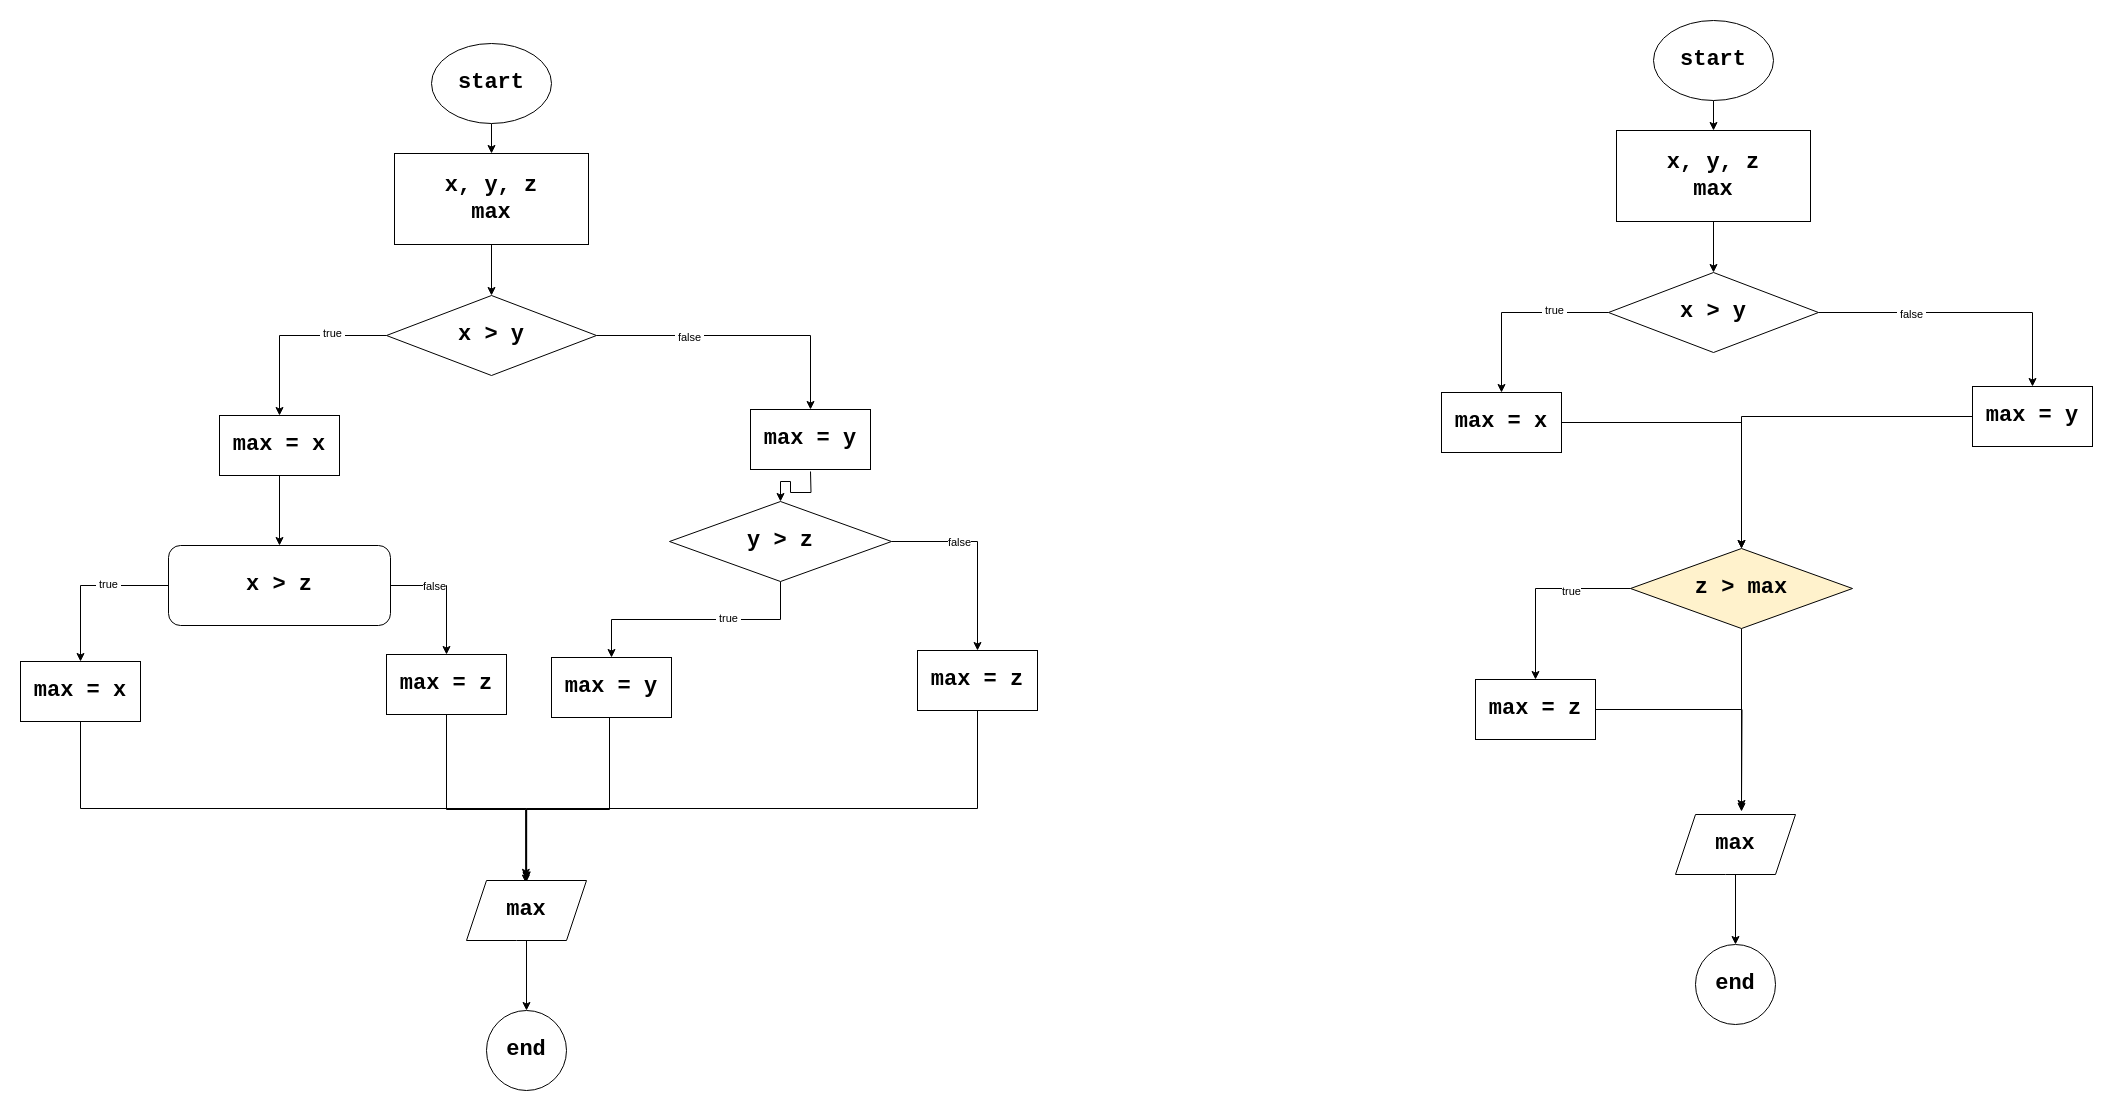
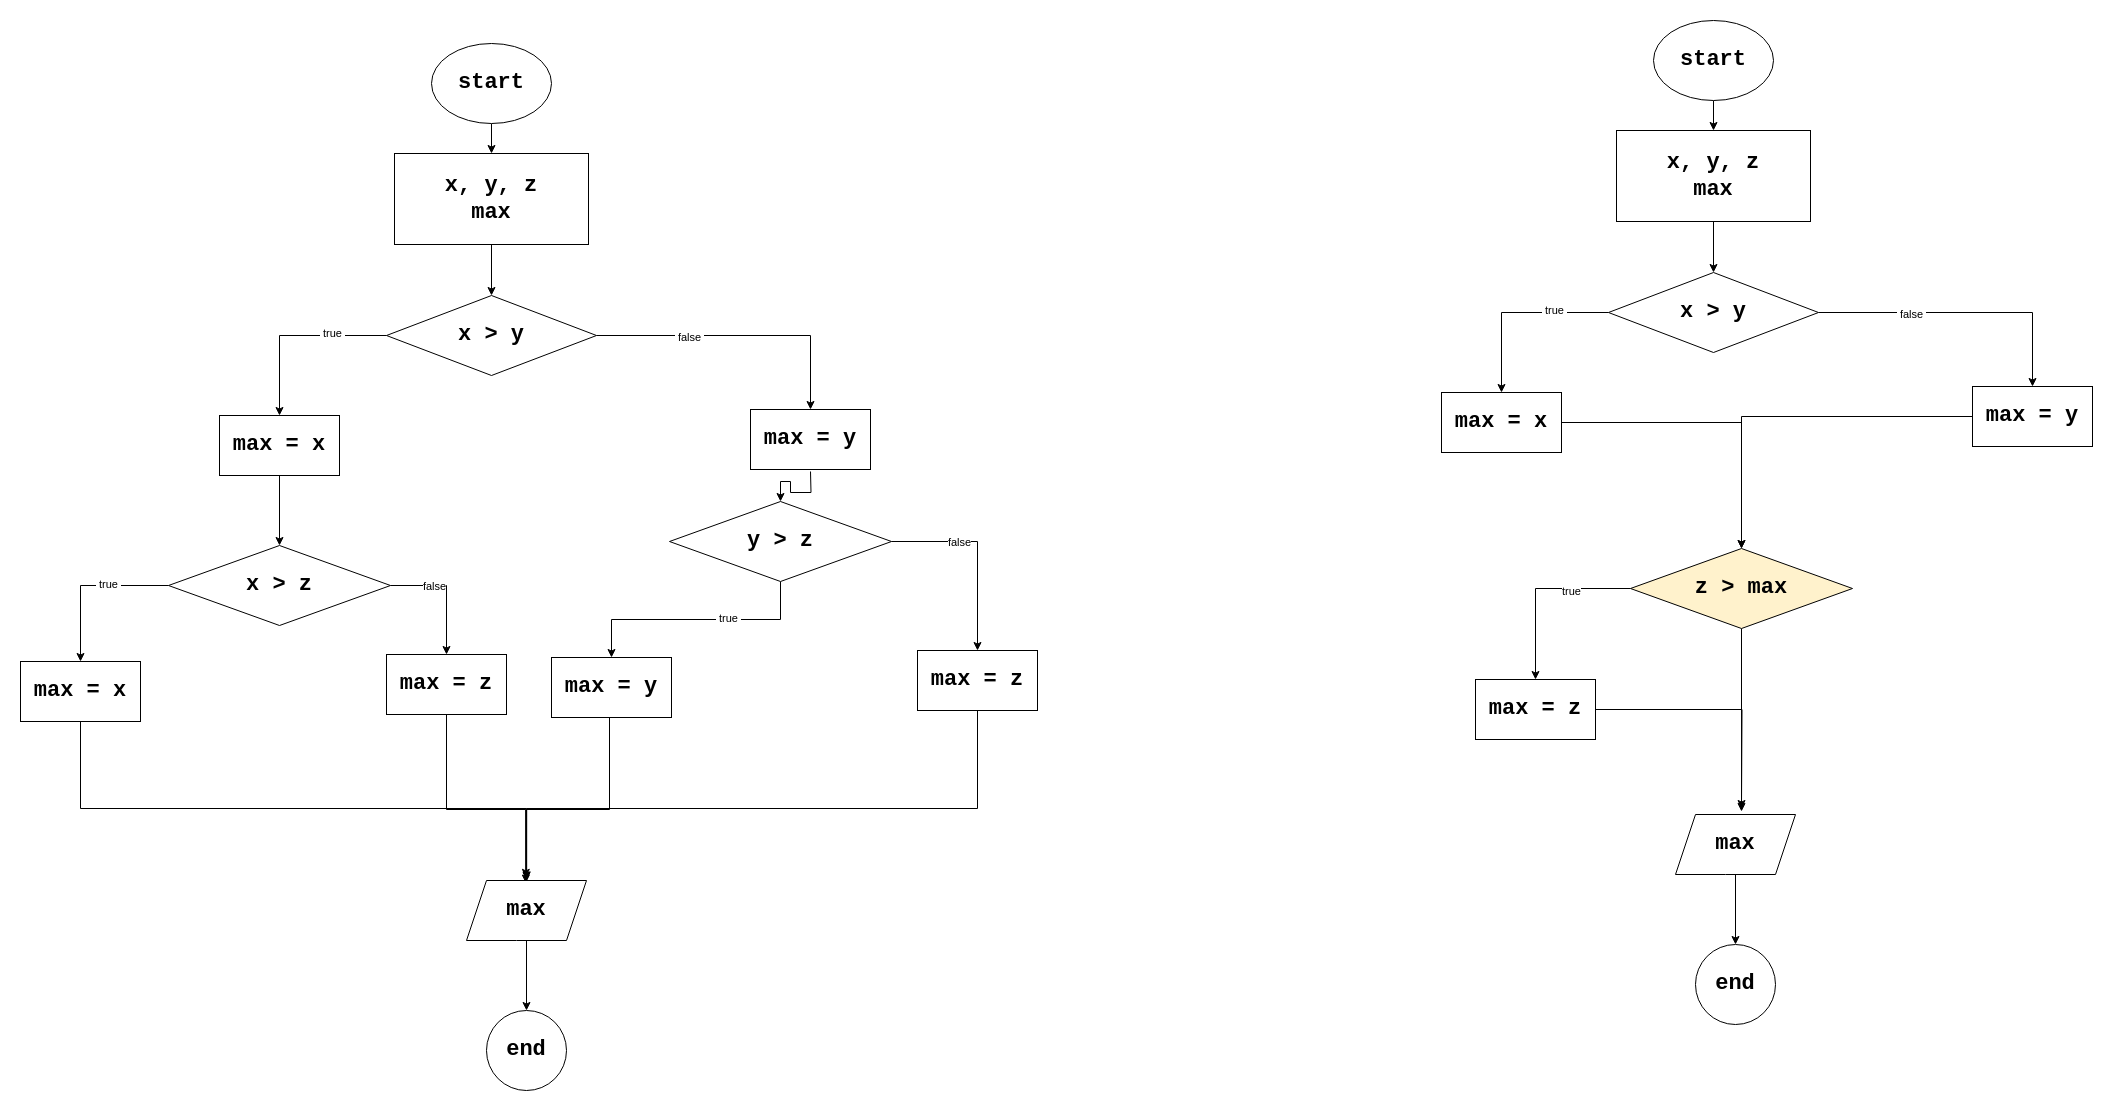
(280, 586) -> (280, 586)
